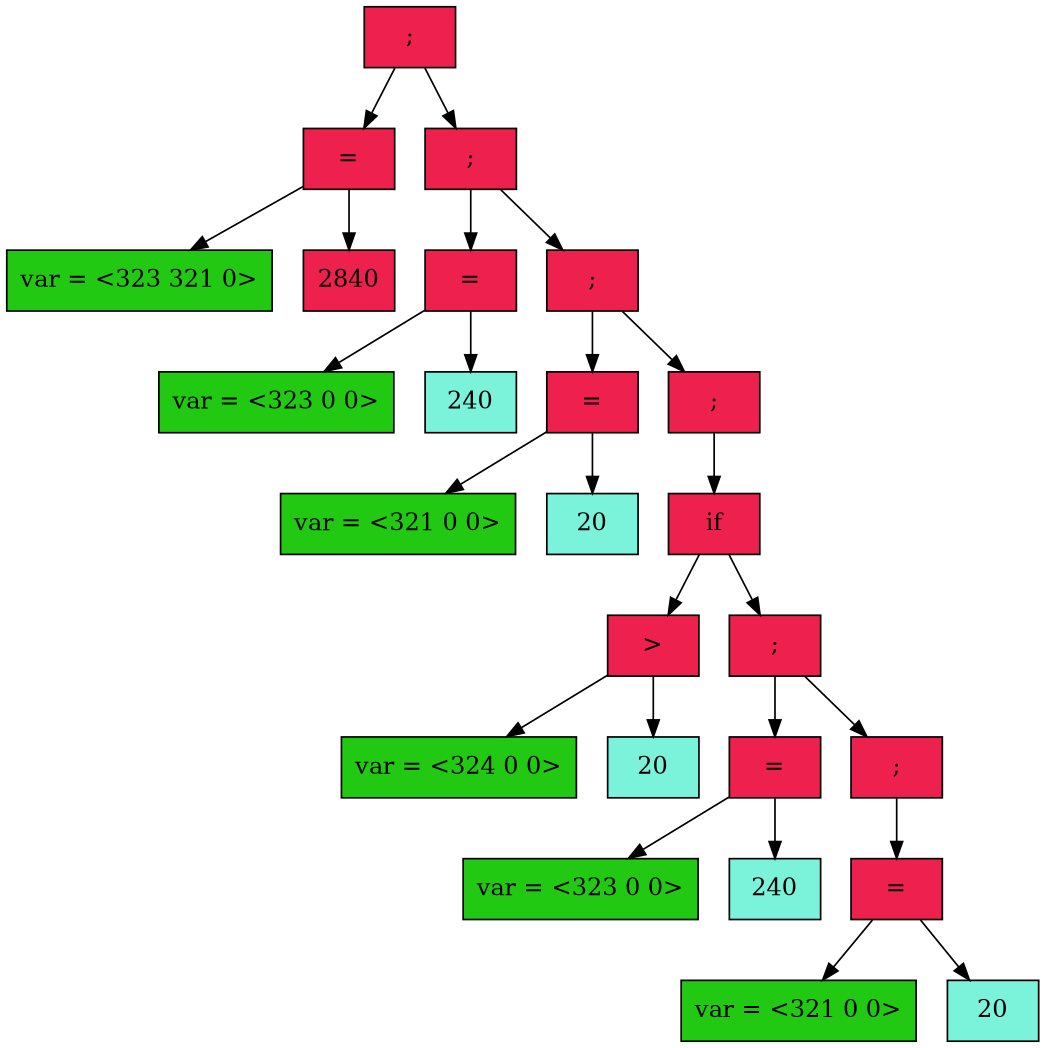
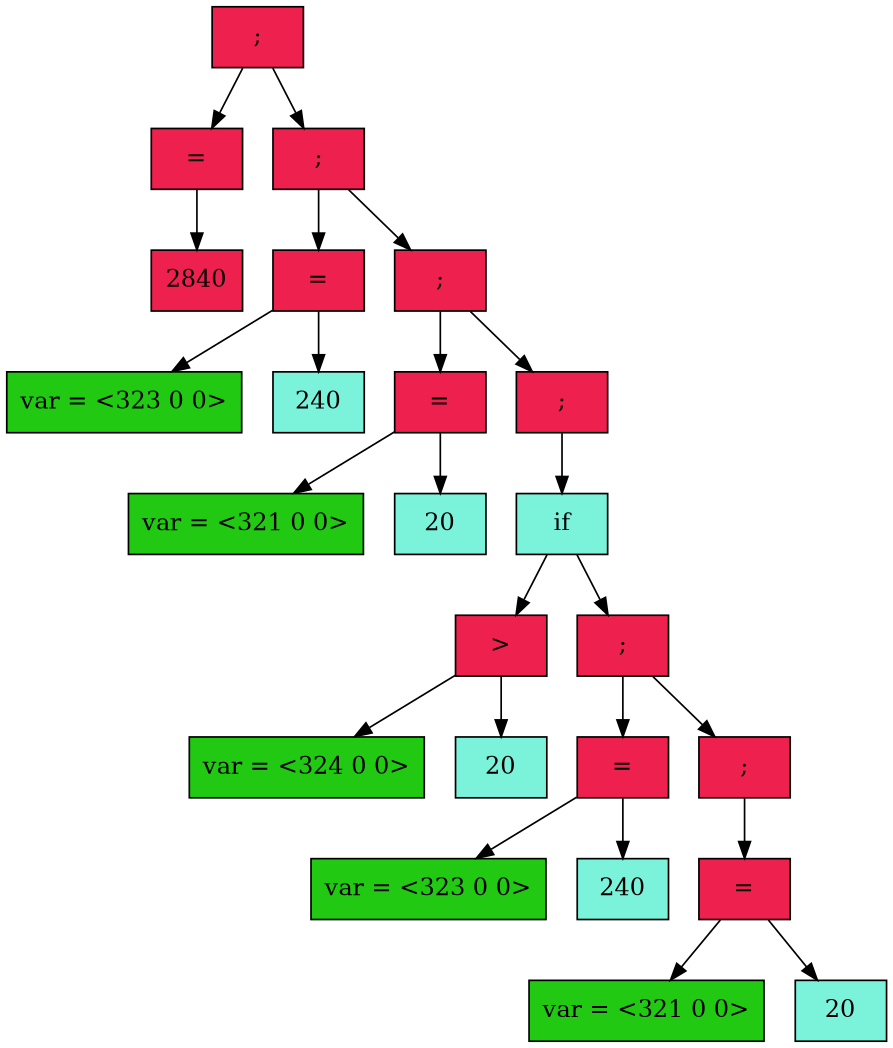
(139, 281) -> none
(714, 524) -> (562, 524)
